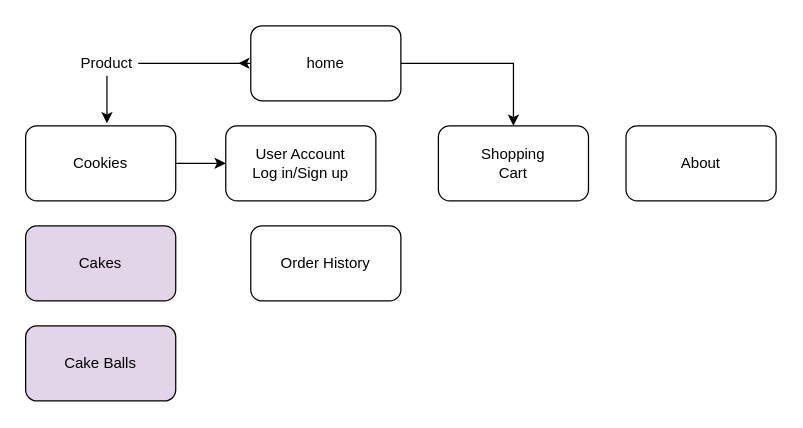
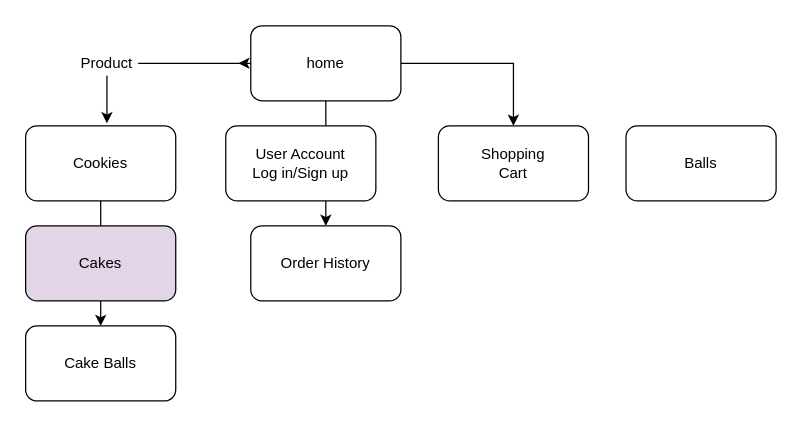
none -> (326, 113)
(197, 163) -> (101, 213)
(701, 163) -> (701, 163)
(101, 363) -> (101, 363)
